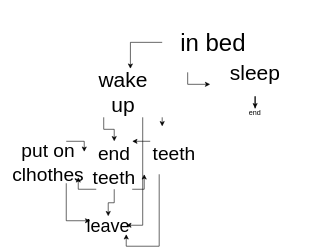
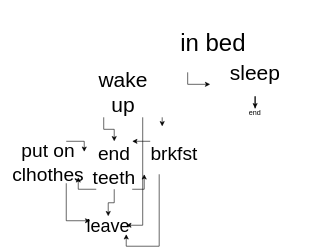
(136, 42) -> none
(174, 153) -> (174, 153)
